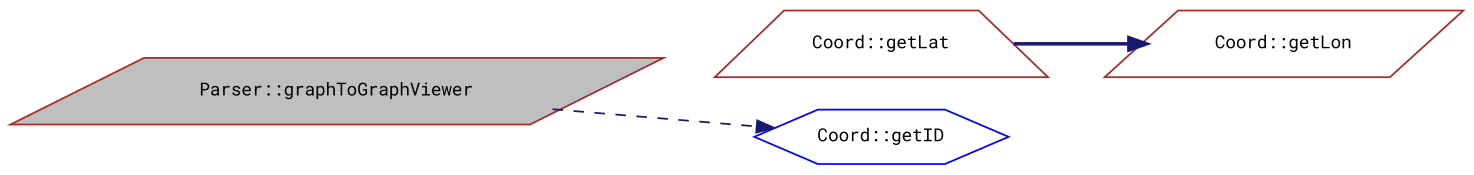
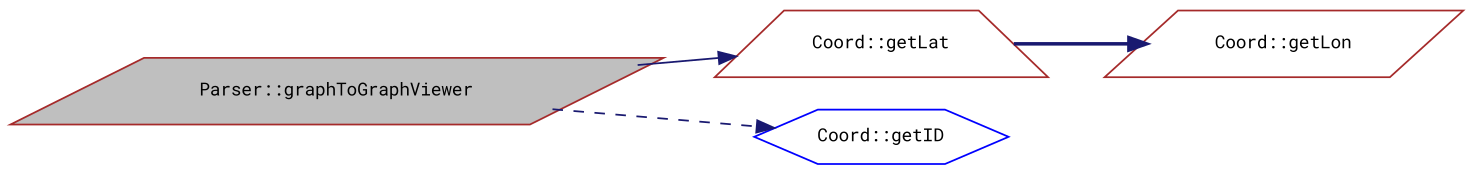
none -> (678, 61)
